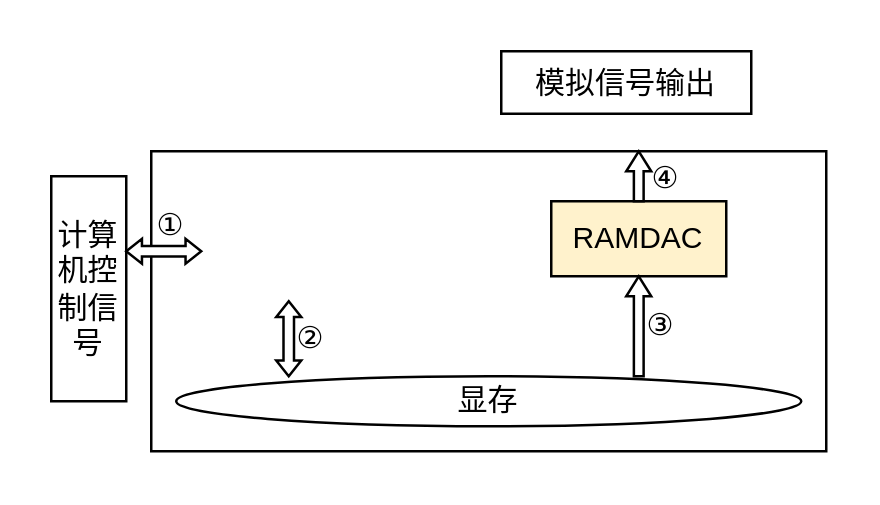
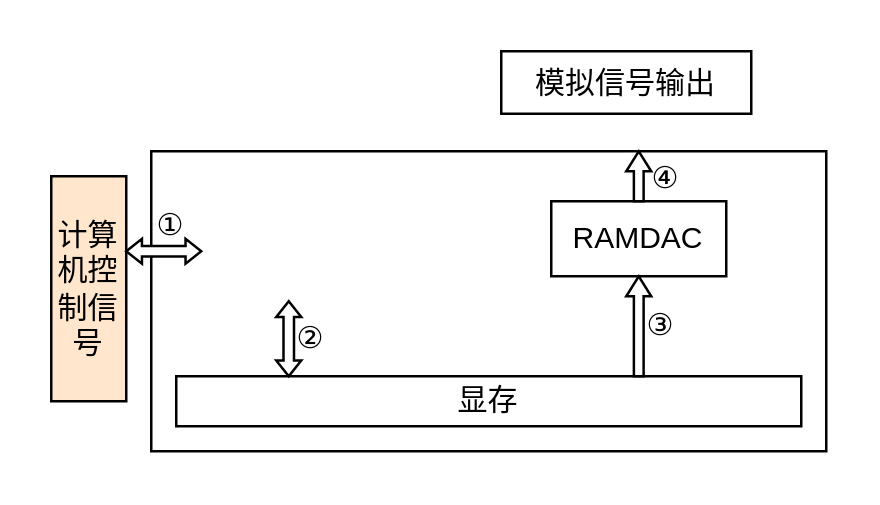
(639, 239) -> (639, 239)
(89, 289) -> (89, 289)
(489, 401) -> (489, 401)
